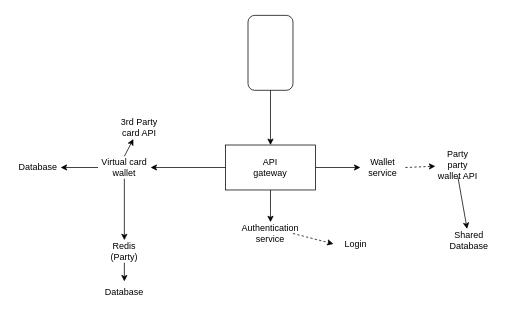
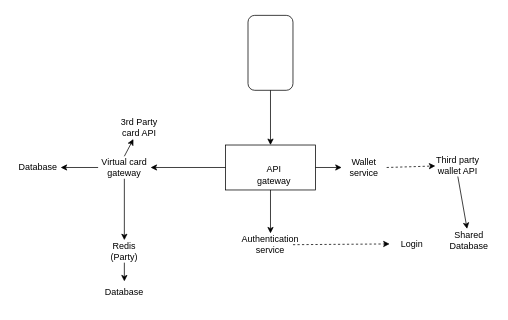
(458, 165) -> (458, 165)
(124, 168) -> (124, 168)
(270, 168) -> (274, 175)
(383, 168) -> (364, 168)
(270, 234) -> (270, 245)
(356, 244) -> (412, 244)
